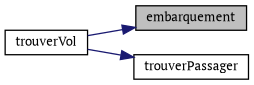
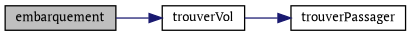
(105, 33) -> (132, 18)
